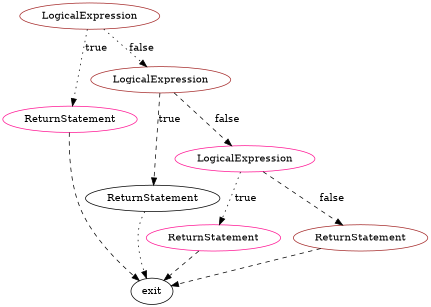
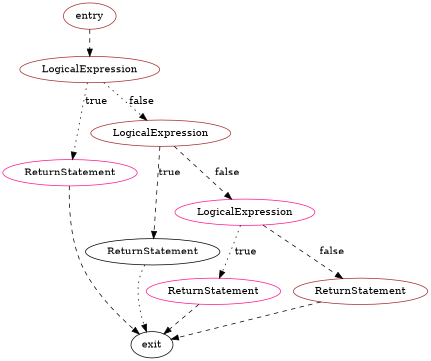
none -> (90, 16)
